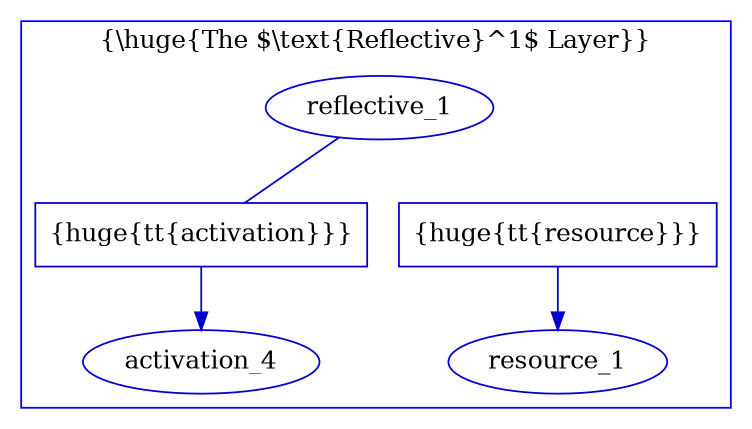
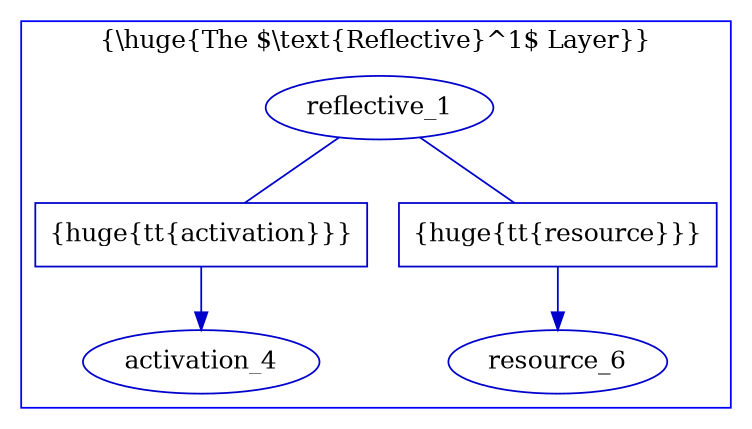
none -> (467, 170)
(558, 362) -> (558, 362)
